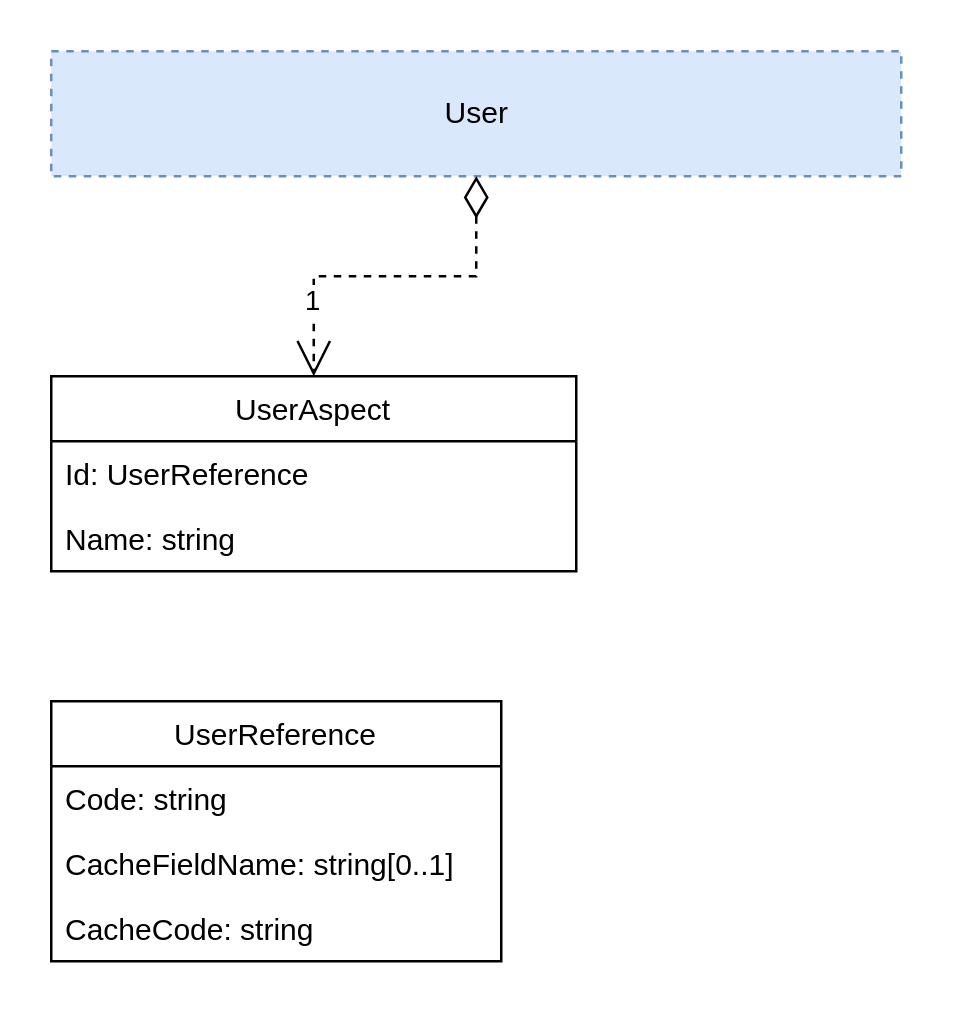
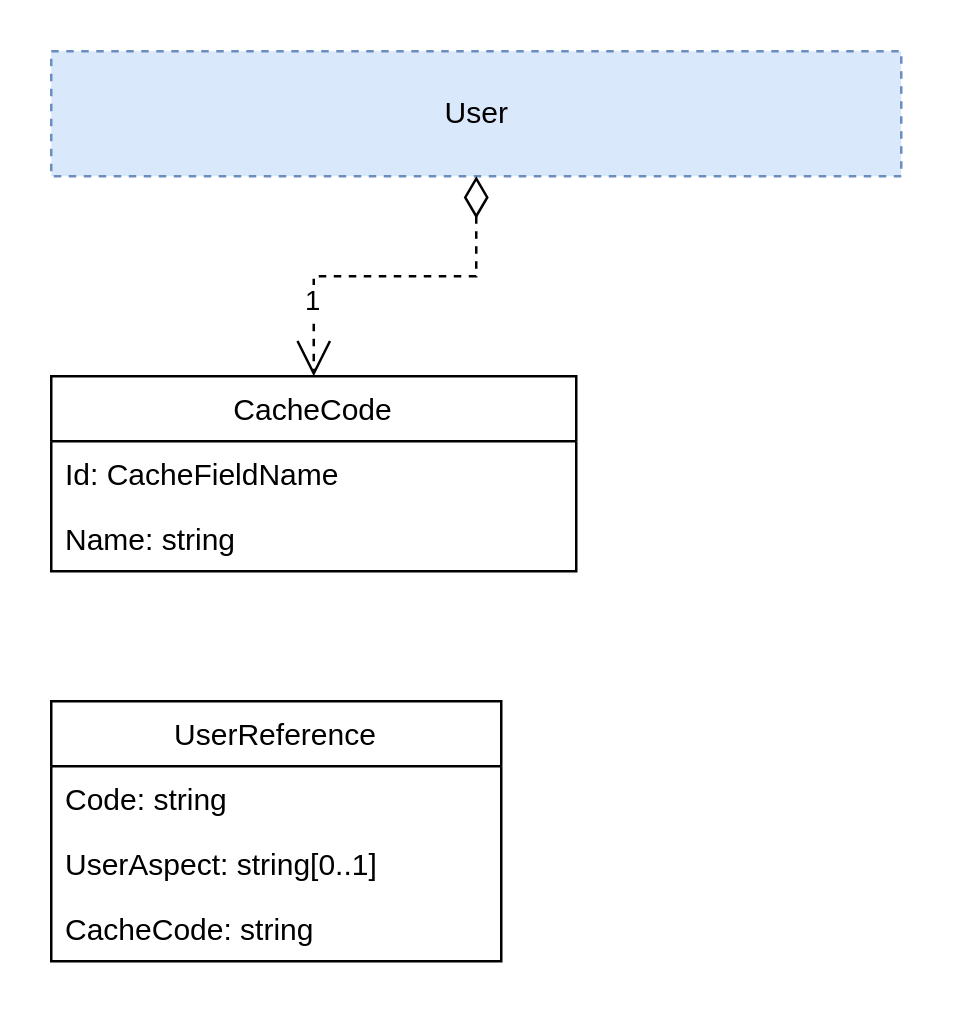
(313, 410) -> (313, 410)
(200, 475) -> (201, 475)
(273, 865) -> (247, 865)
